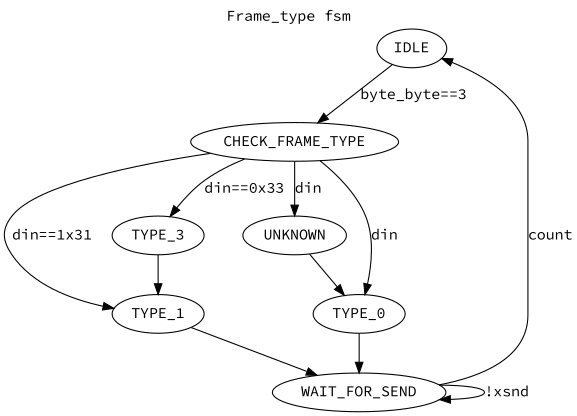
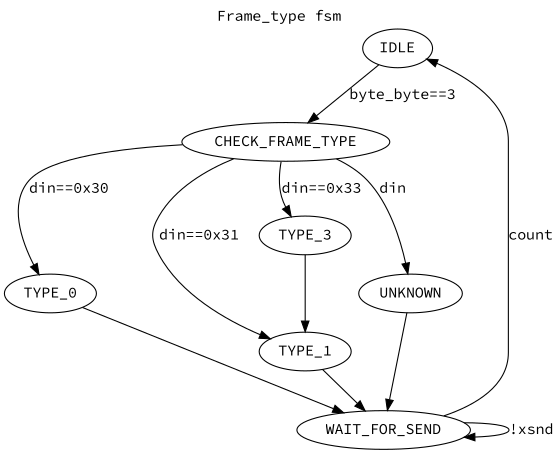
(52, 235) -> (199, 235)
(384, 235) -> (69, 189)
(323, 271) -> (398, 356)
